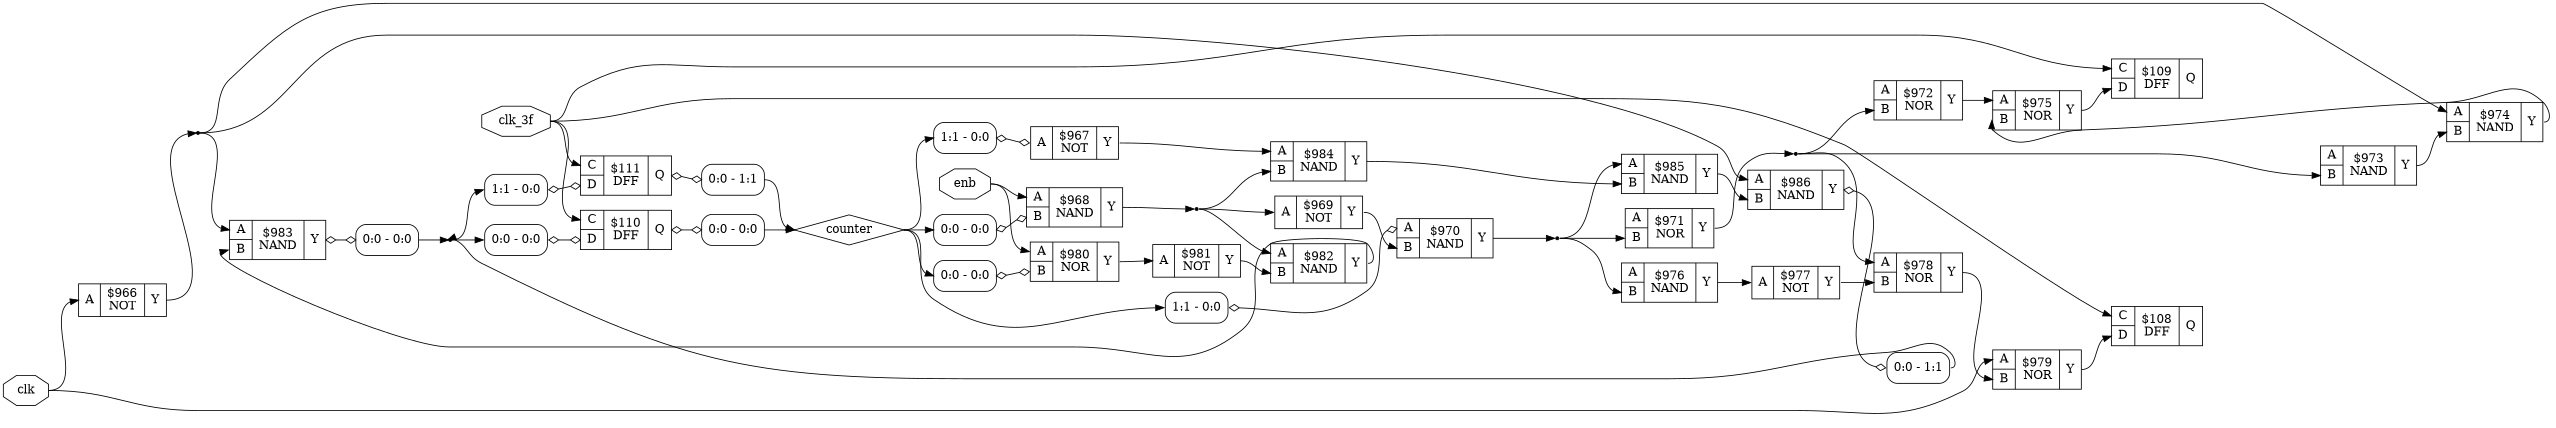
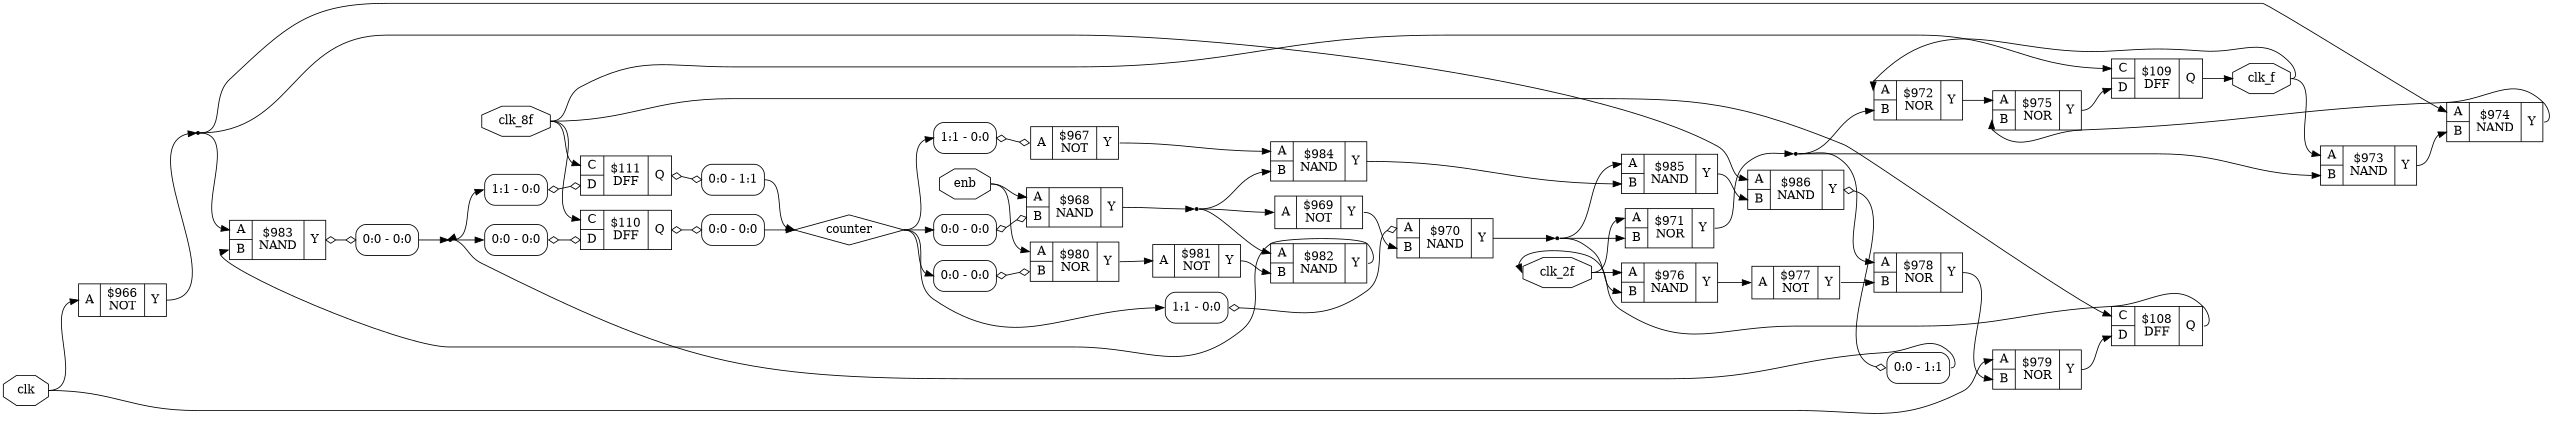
none -> (2262, 79)
(516, 121) -> (516, 121)
none -> (1557, 273)
